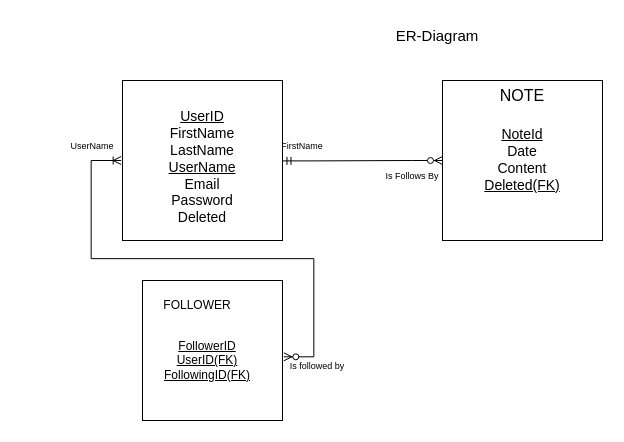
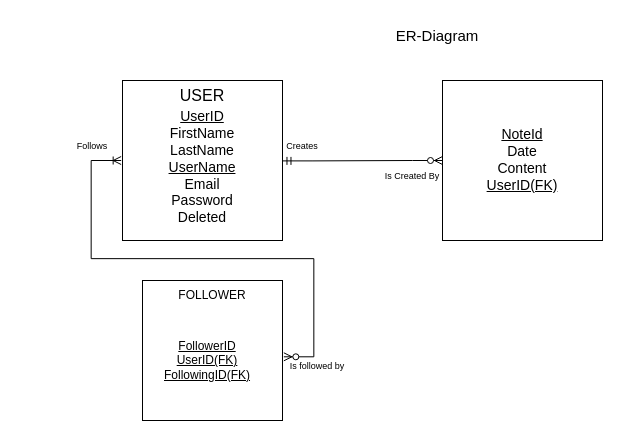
none -> (203, 96)
(523, 96) -> none
(93, 146) -> (93, 146)
(303, 146) -> (303, 146)
(413, 176) -> (413, 176)
(523, 176) -> (523, 176)
(198, 306) -> (213, 296)
